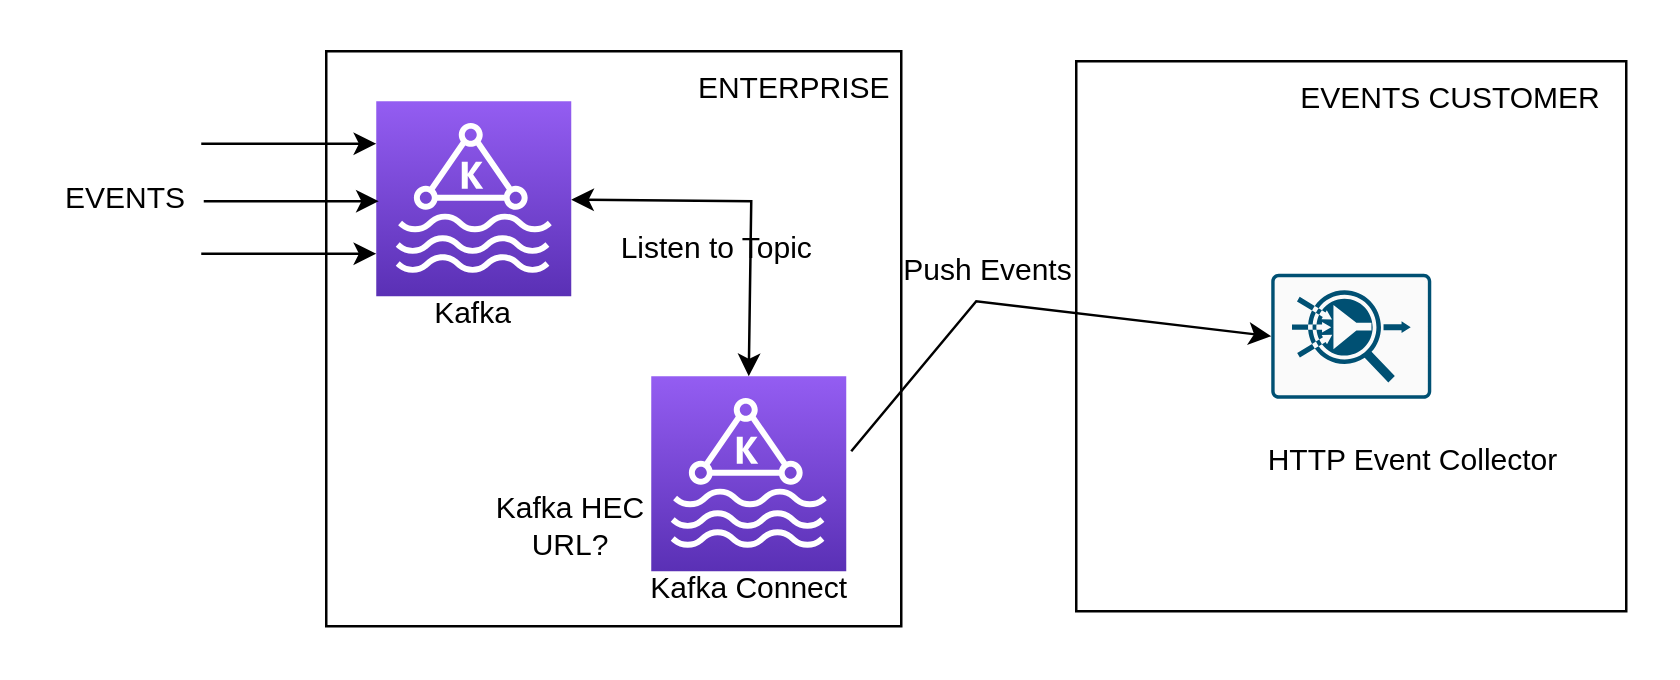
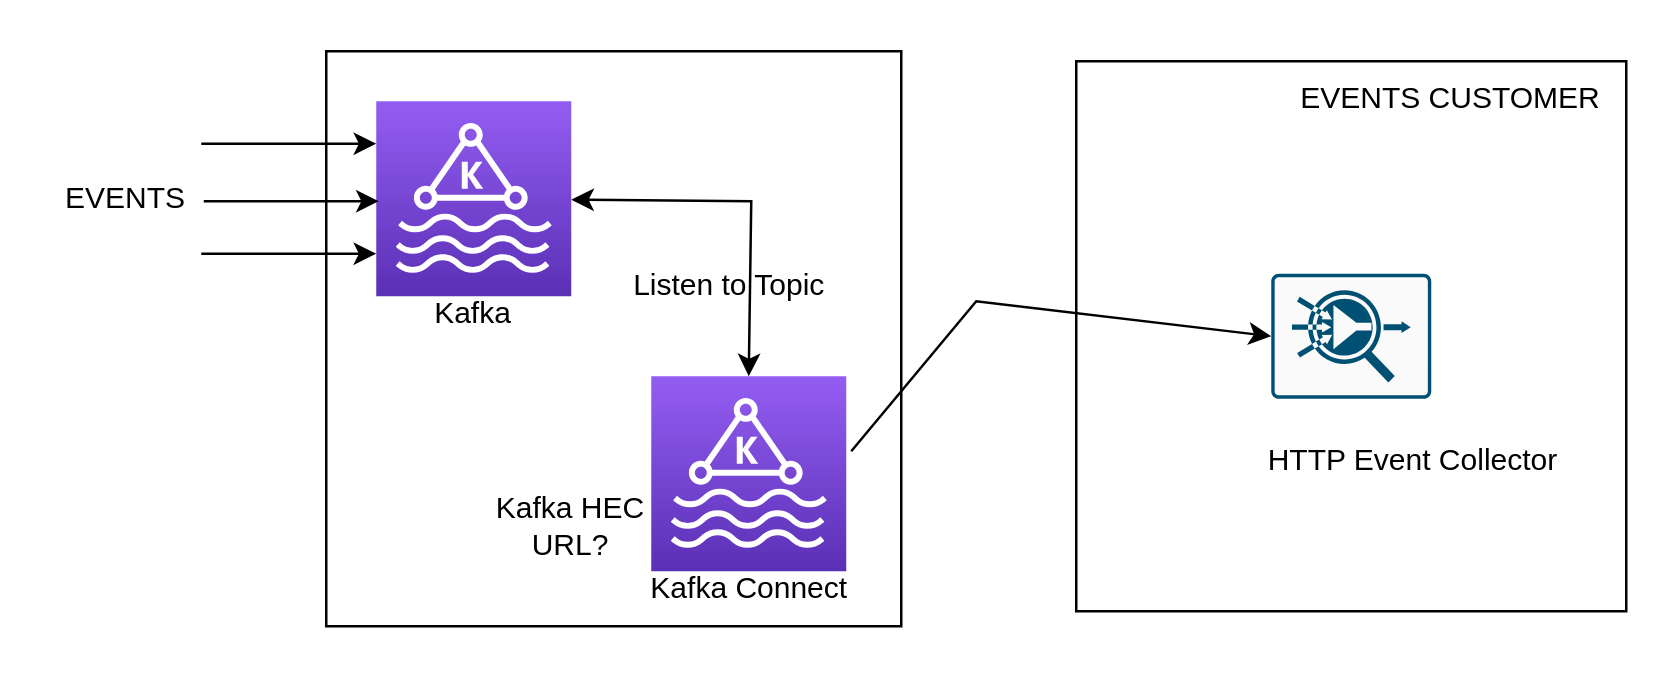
(793, 89) -> none
(718, 249) -> (730, 286)
(989, 271) -> none
